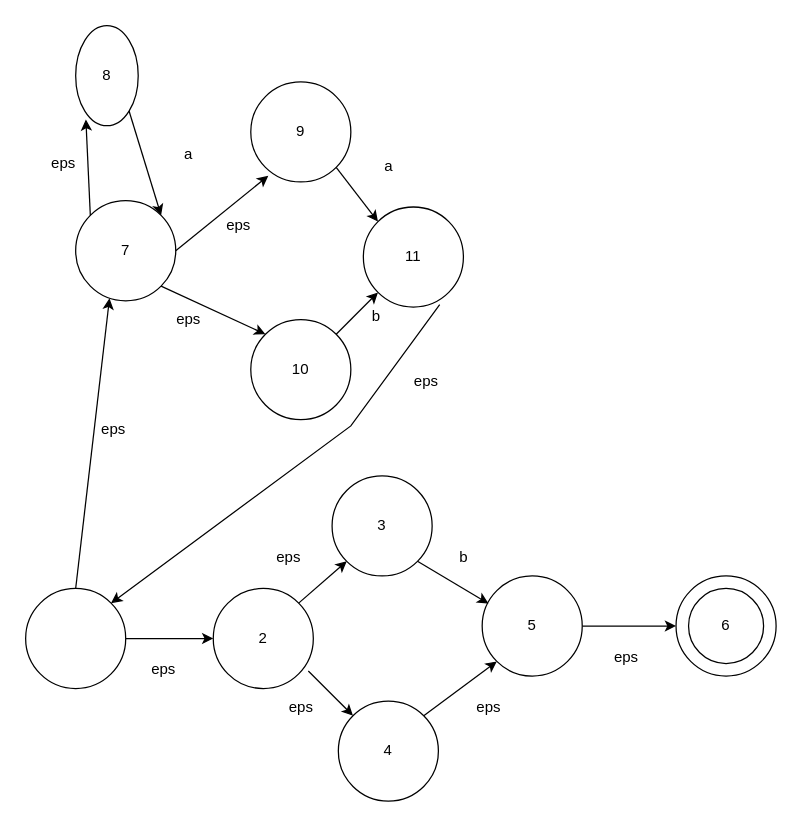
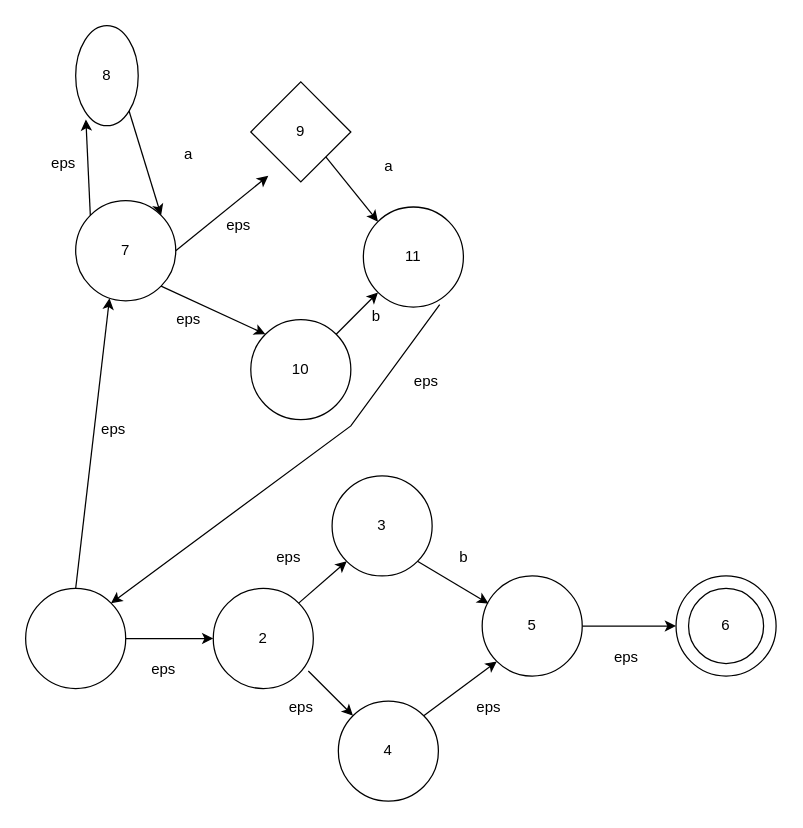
(301, 132) -> (301, 132)
